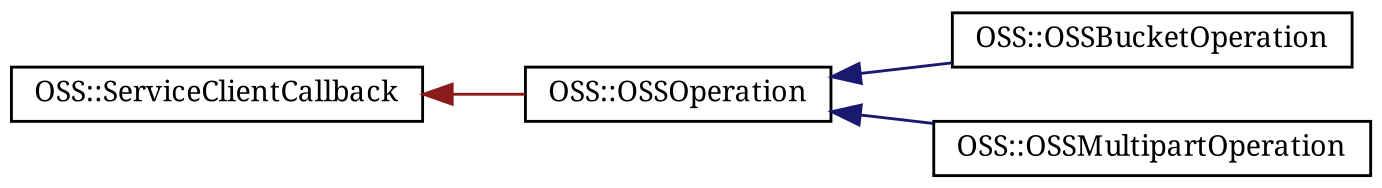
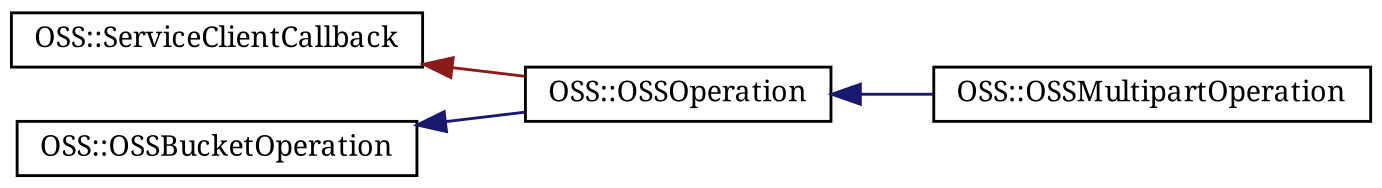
(906, 68) -> (485, 117)
